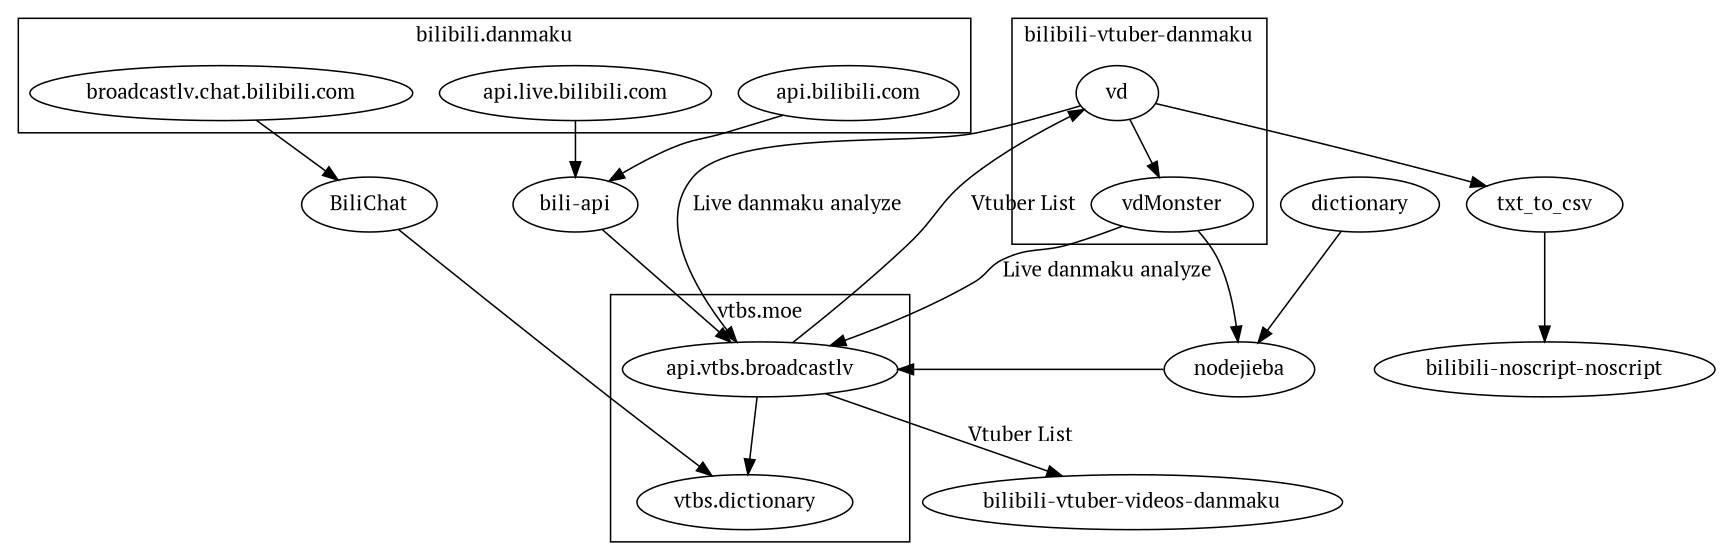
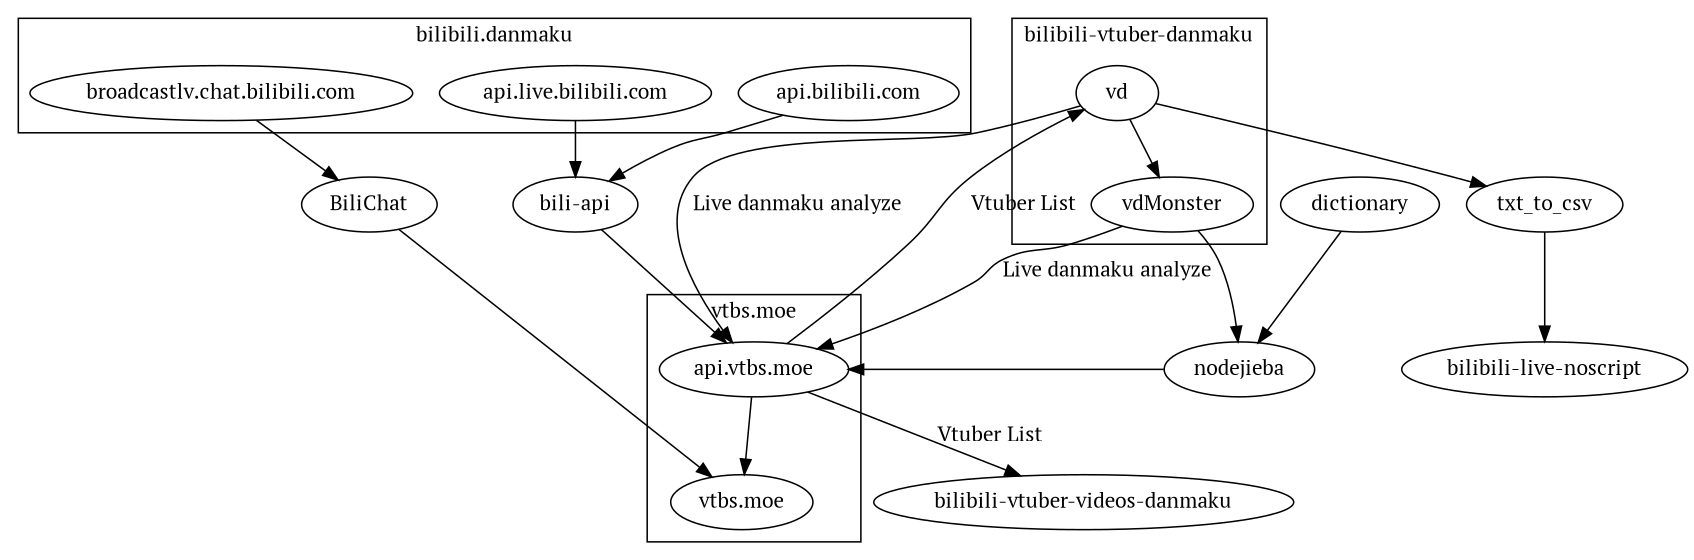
(760, 369) -> (754, 369)
(1545, 369) -> (1545, 369)
(745, 502) -> (742, 502)
